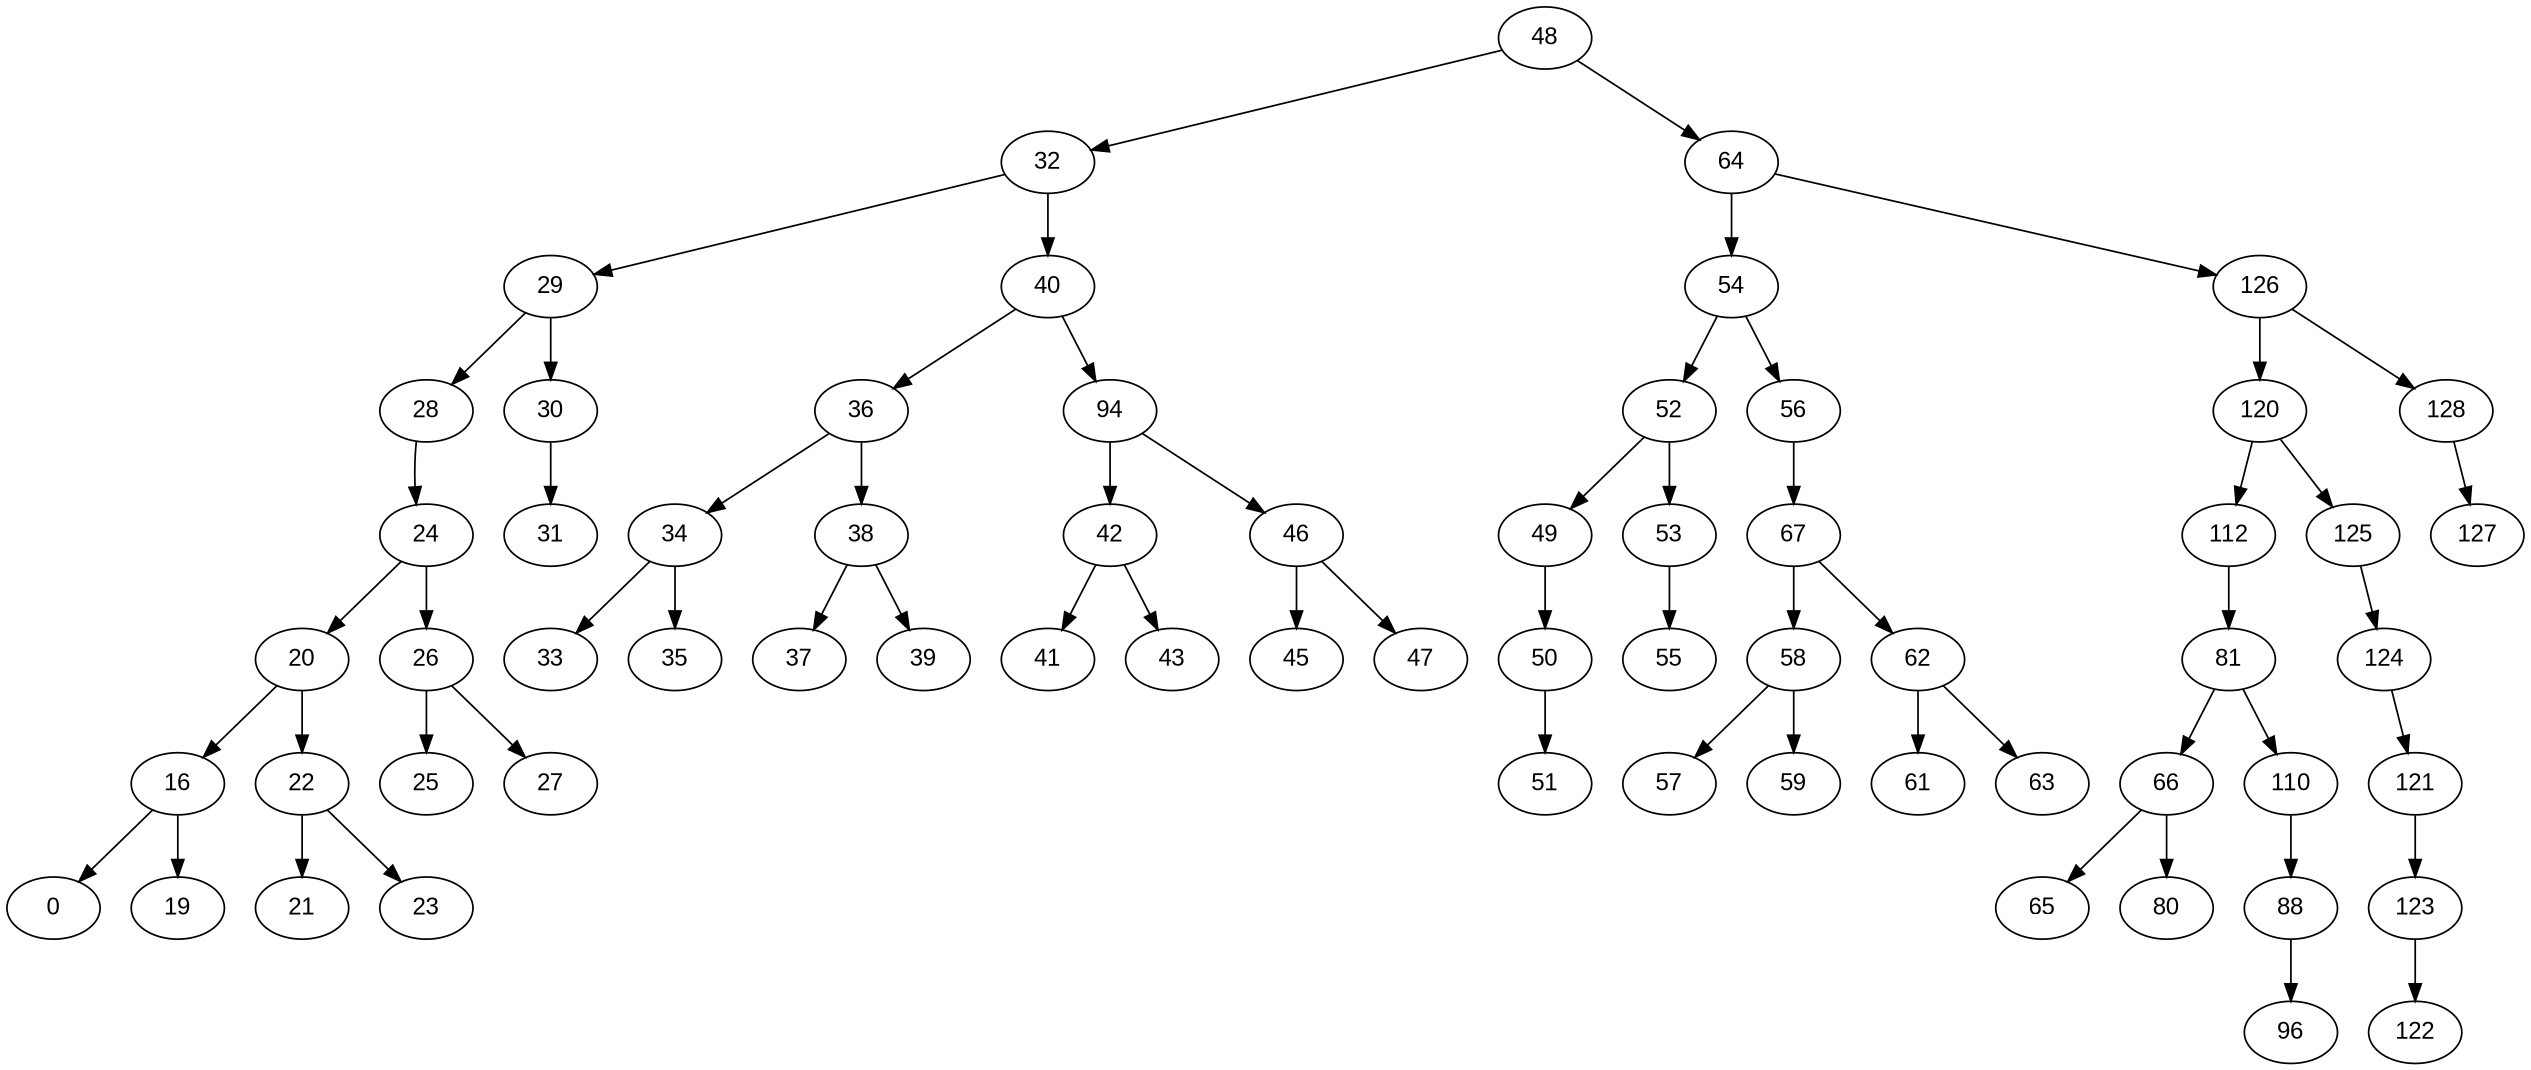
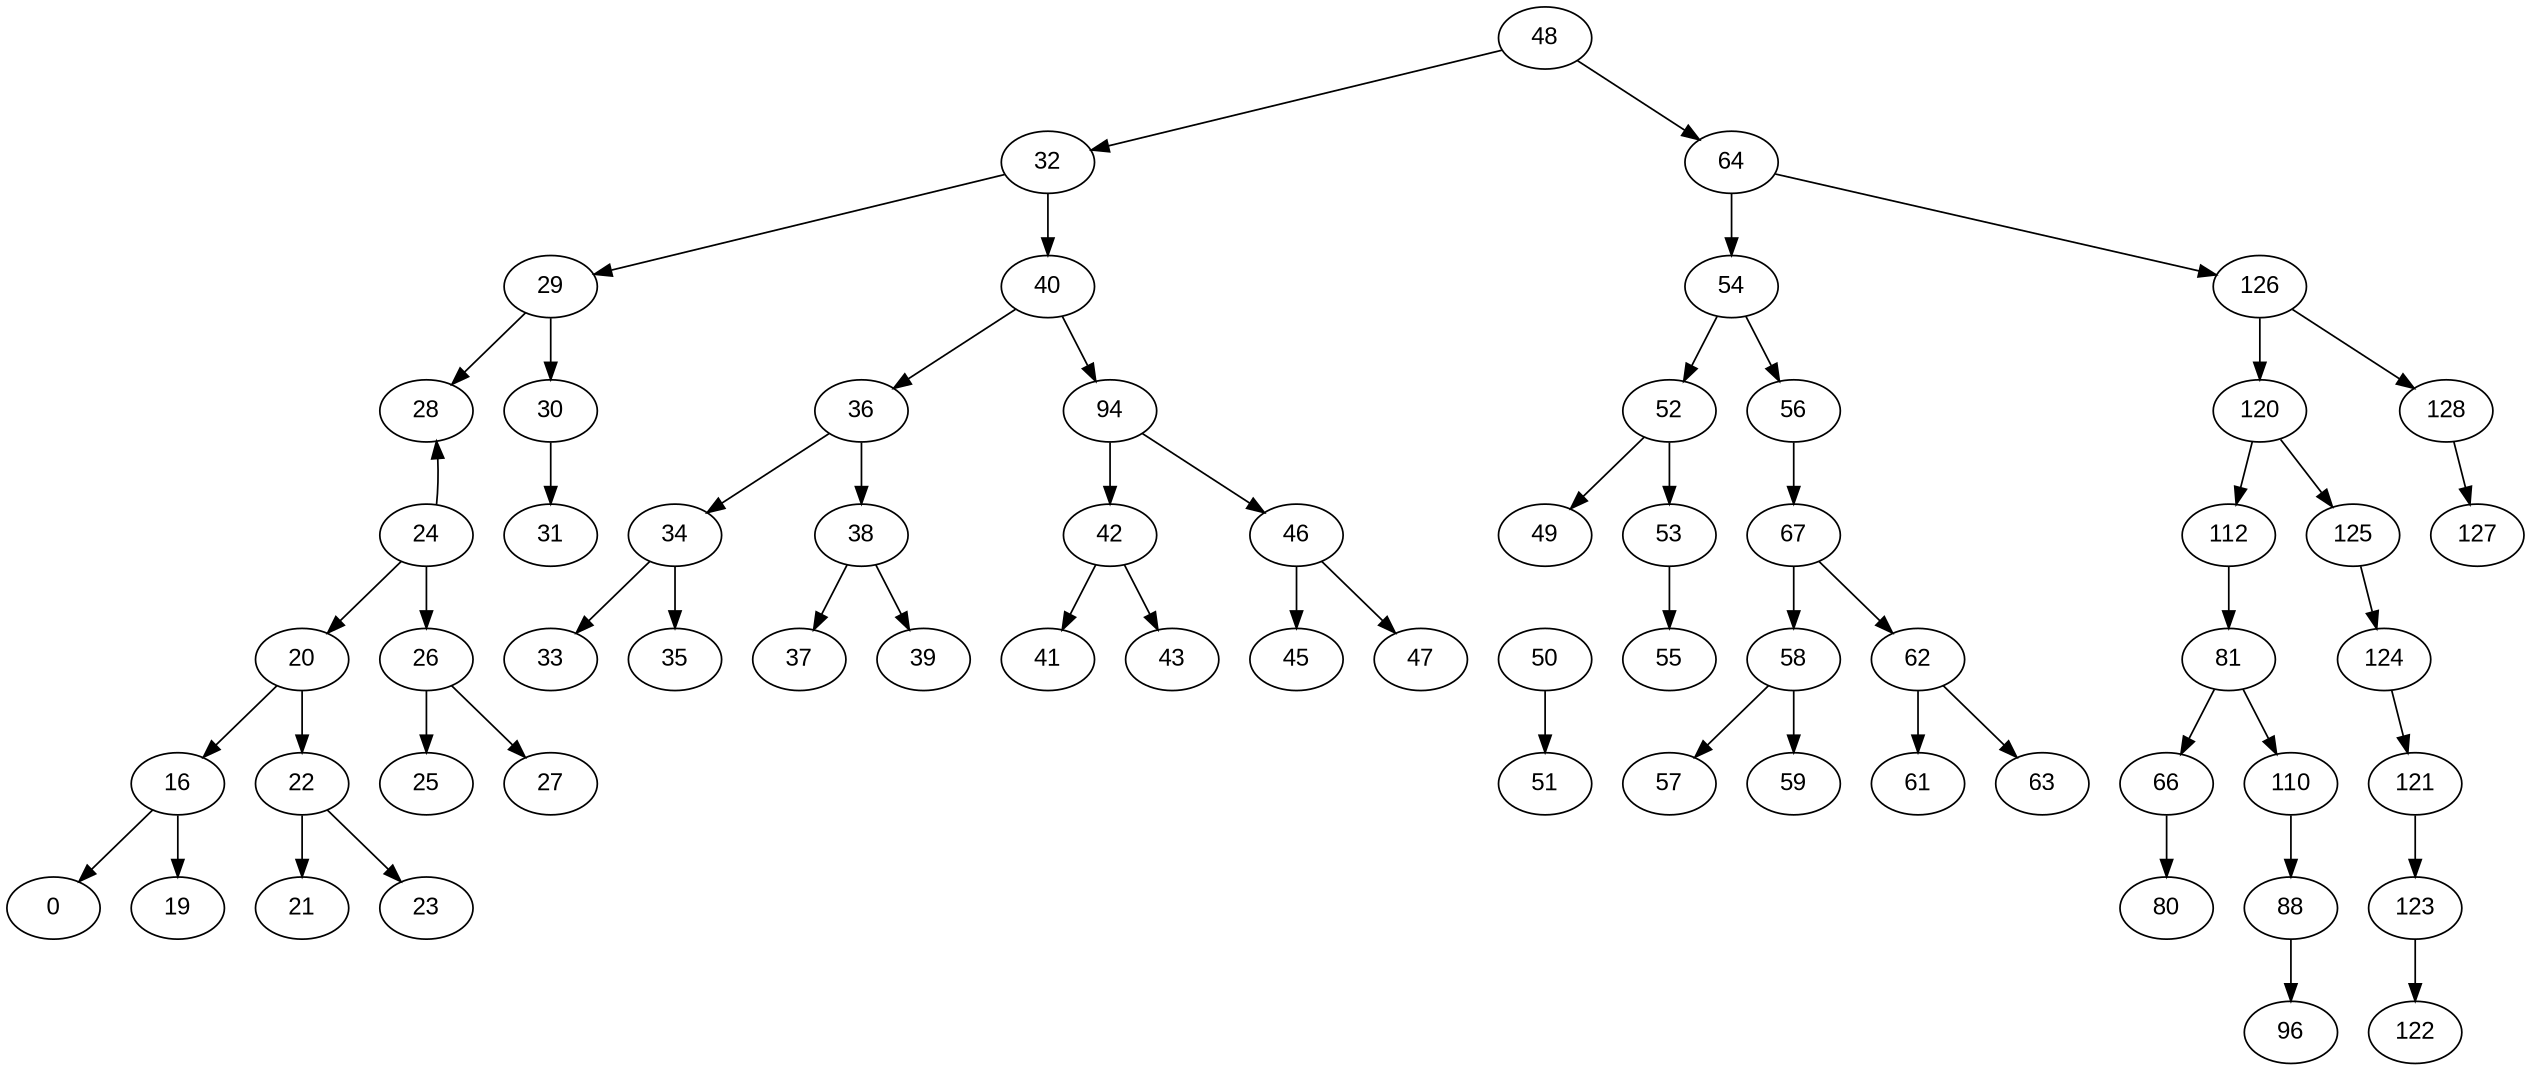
(415, 464) -> (438, 482)
(1545, 589) -> none
(2042, 908) -> none
